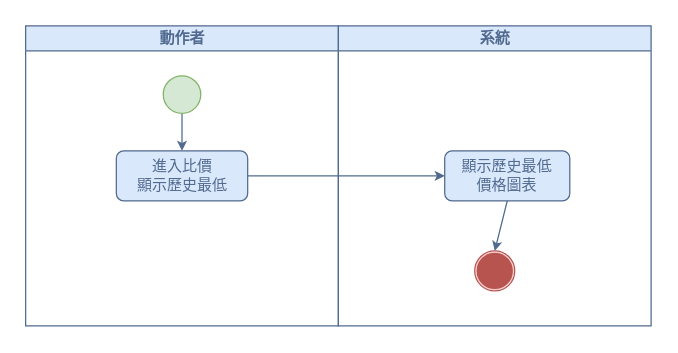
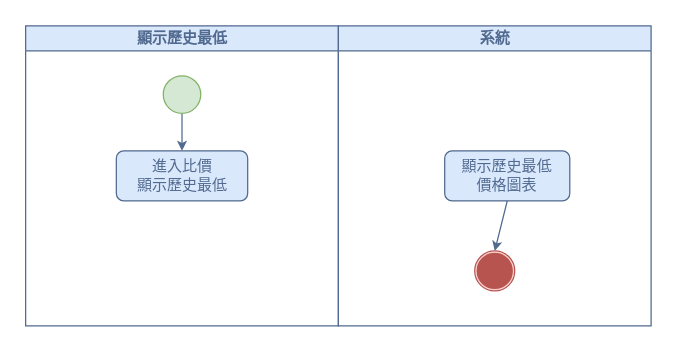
(183, 38) -> (183, 38)
(342, 176) -> none
